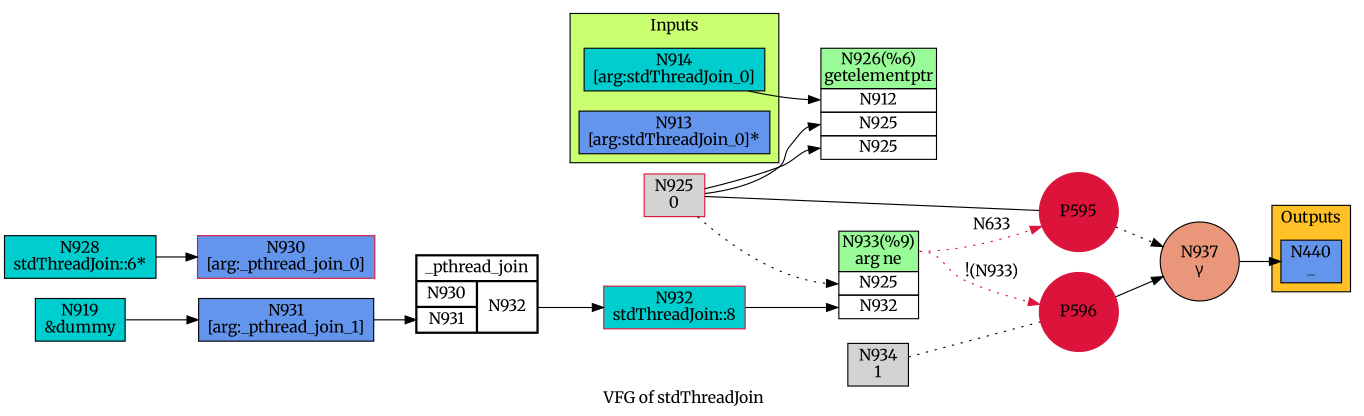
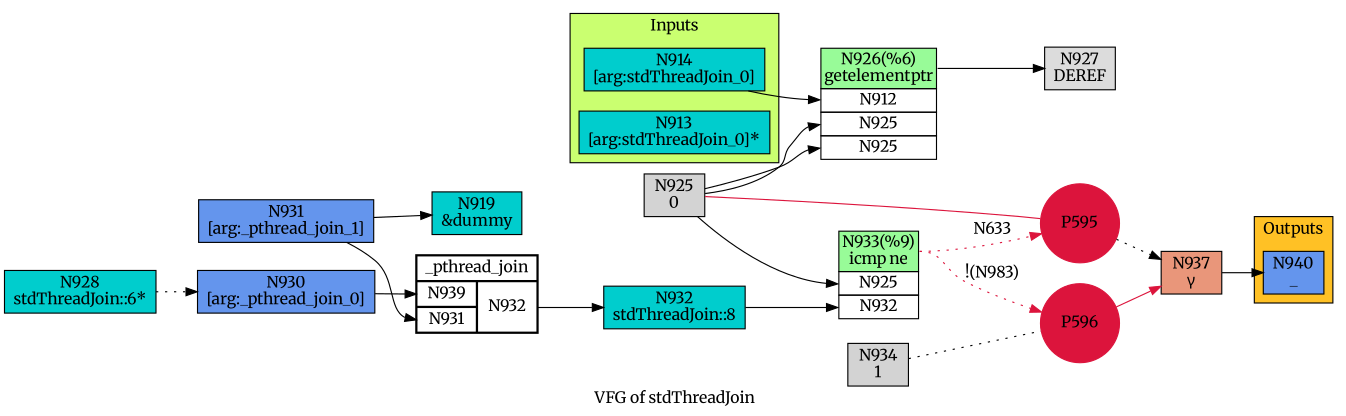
none -> (1080, 68)
(674, 132) -> (674, 132)
(674, 195) -> (674, 195)
(872, 203) -> (873, 206)
(171, 257) -> (171, 292)
(286, 257) -> (286, 292)
(879, 259) -> (879, 259)
(757, 260) -> (757, 260)
(1200, 261) -> (1191, 273)
(1311, 261) -> (1294, 273)
(992, 272) -> (993, 273)
(1134, 289) -> (1133, 299)
(447, 293) -> (447, 293)
none -> (385, 294)
(674, 307) -> (674, 307)
(156, 320) -> (397, 217)
